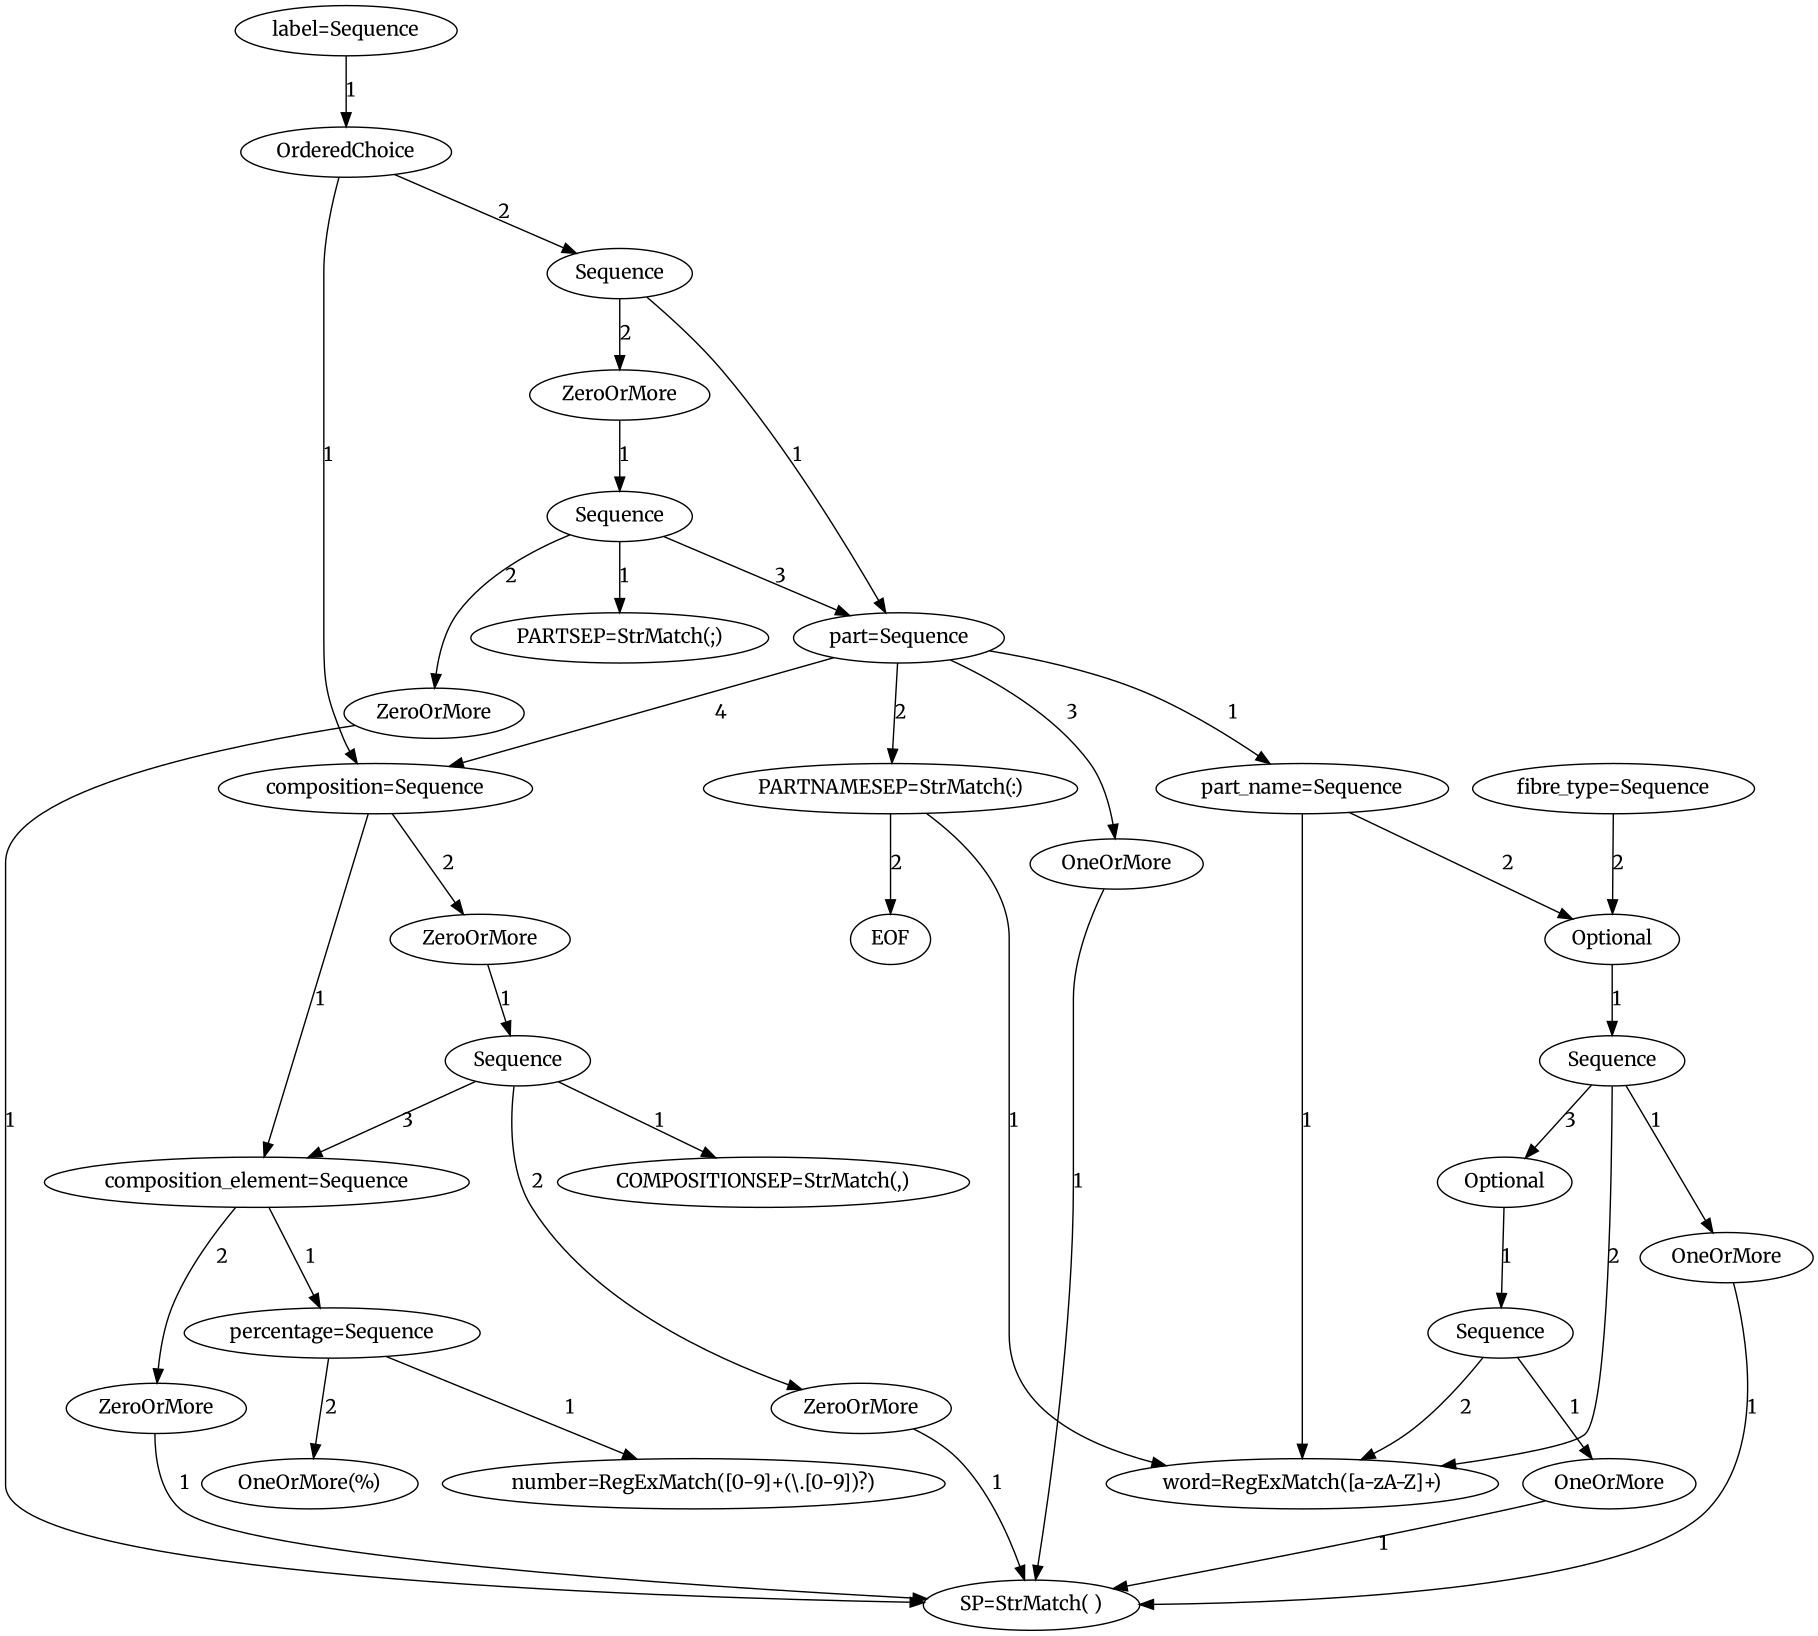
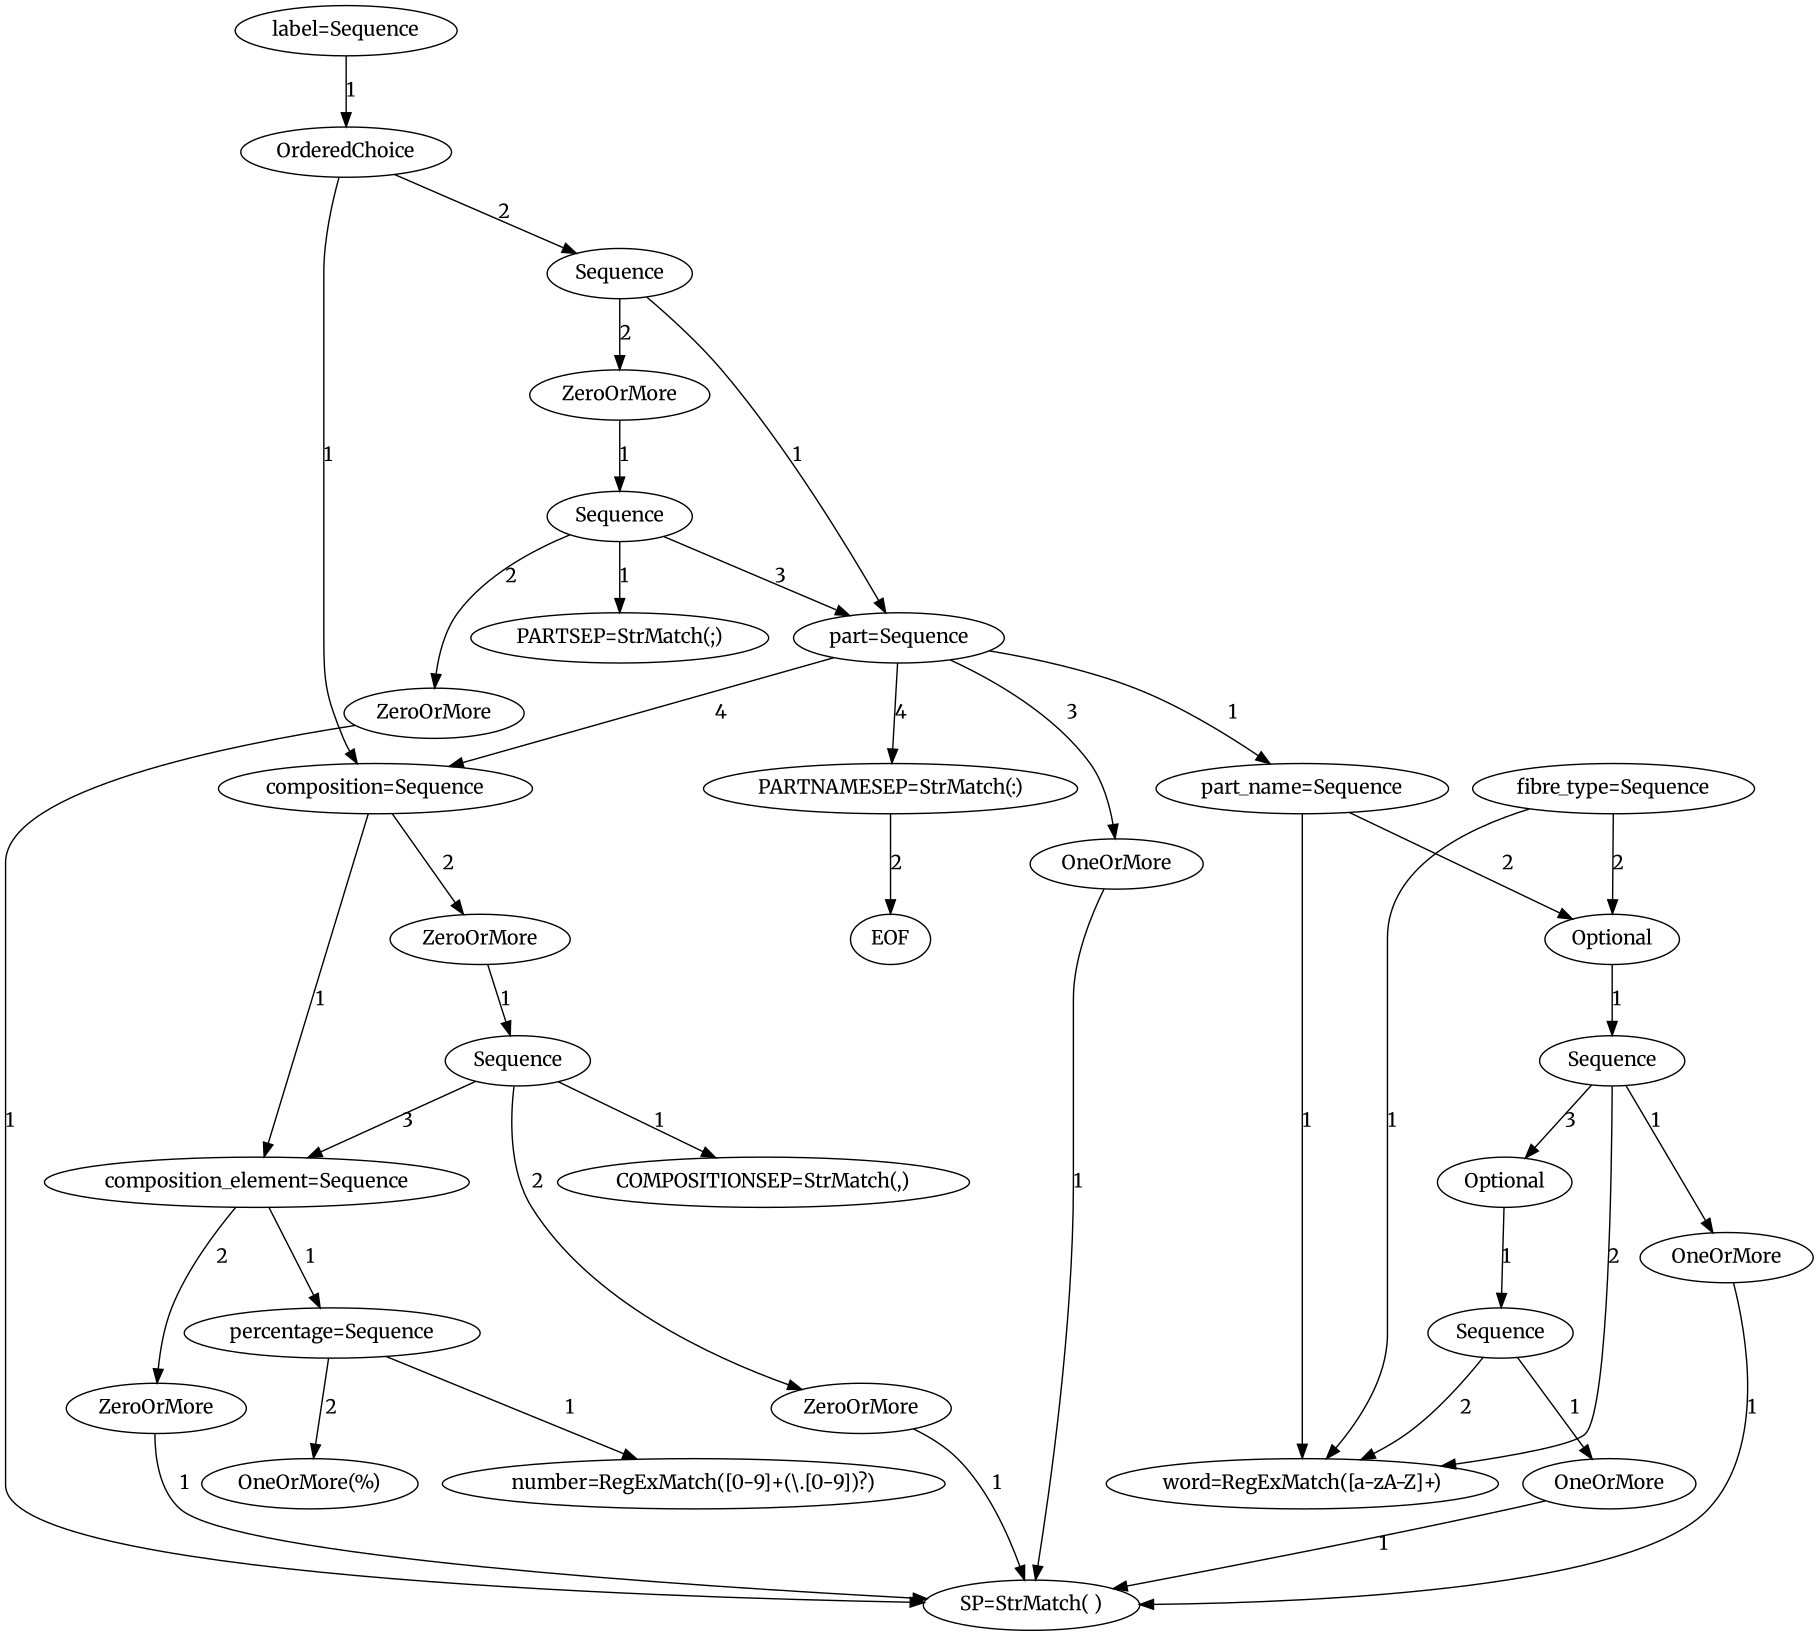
(901, 713) -> (901, 713)
(1009, 1162) -> (1387, 1097)
